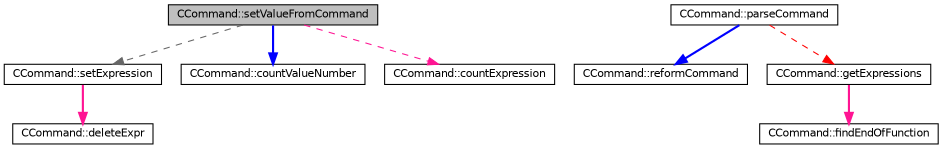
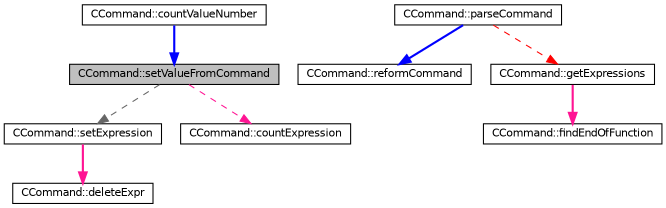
(273, 39) -> (174, 39)
